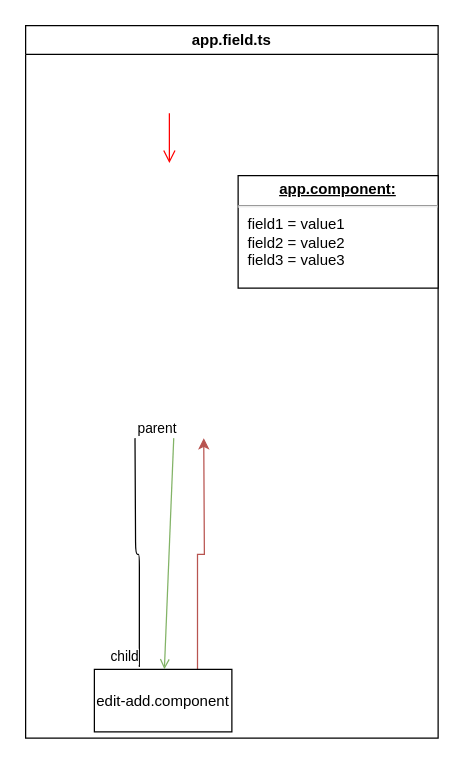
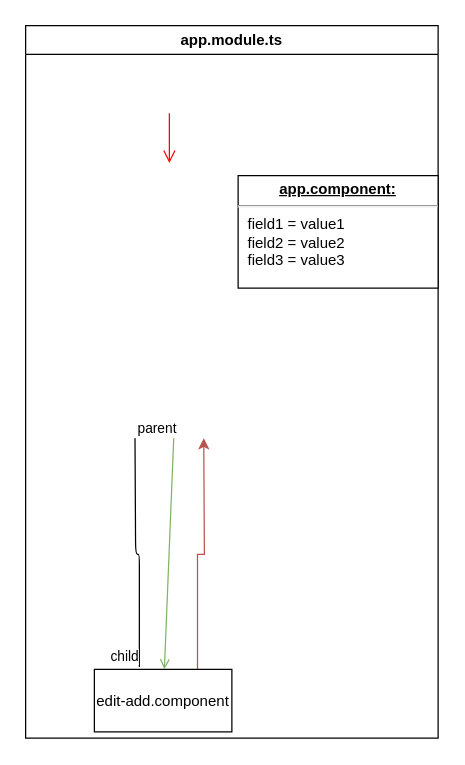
(232, 41) -> (232, 41)
